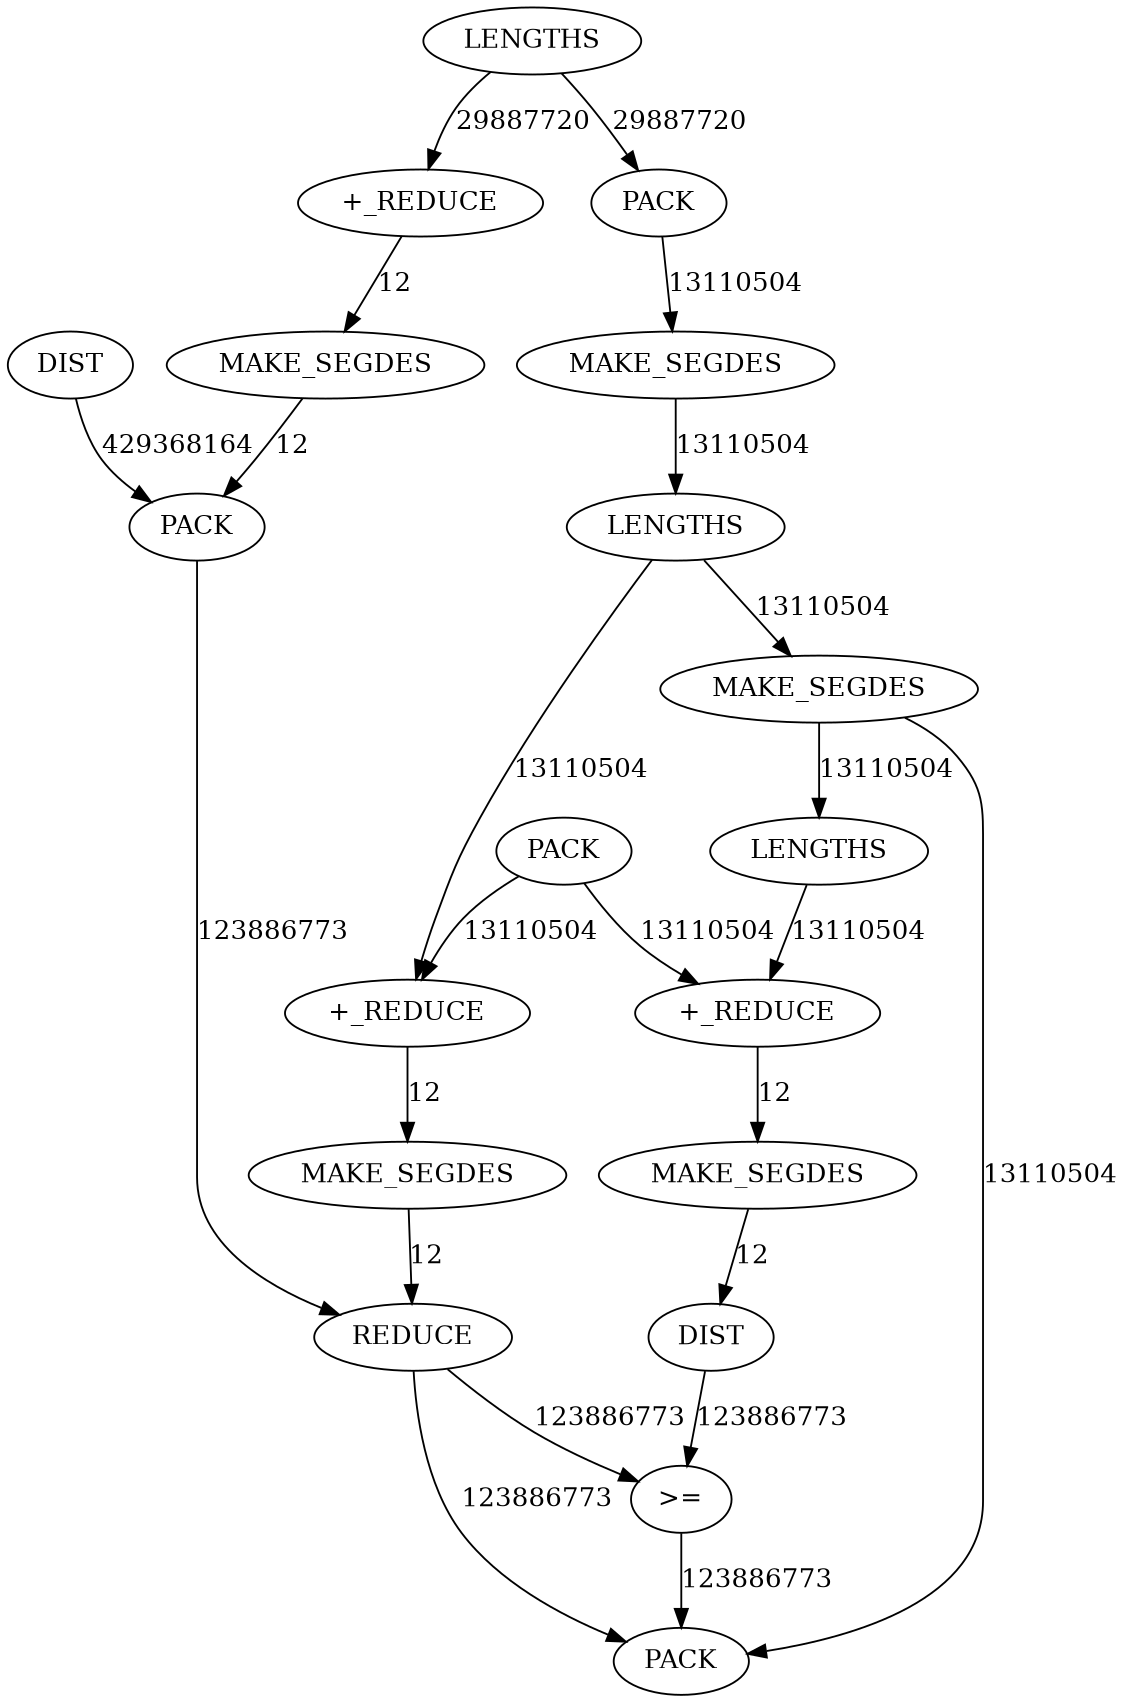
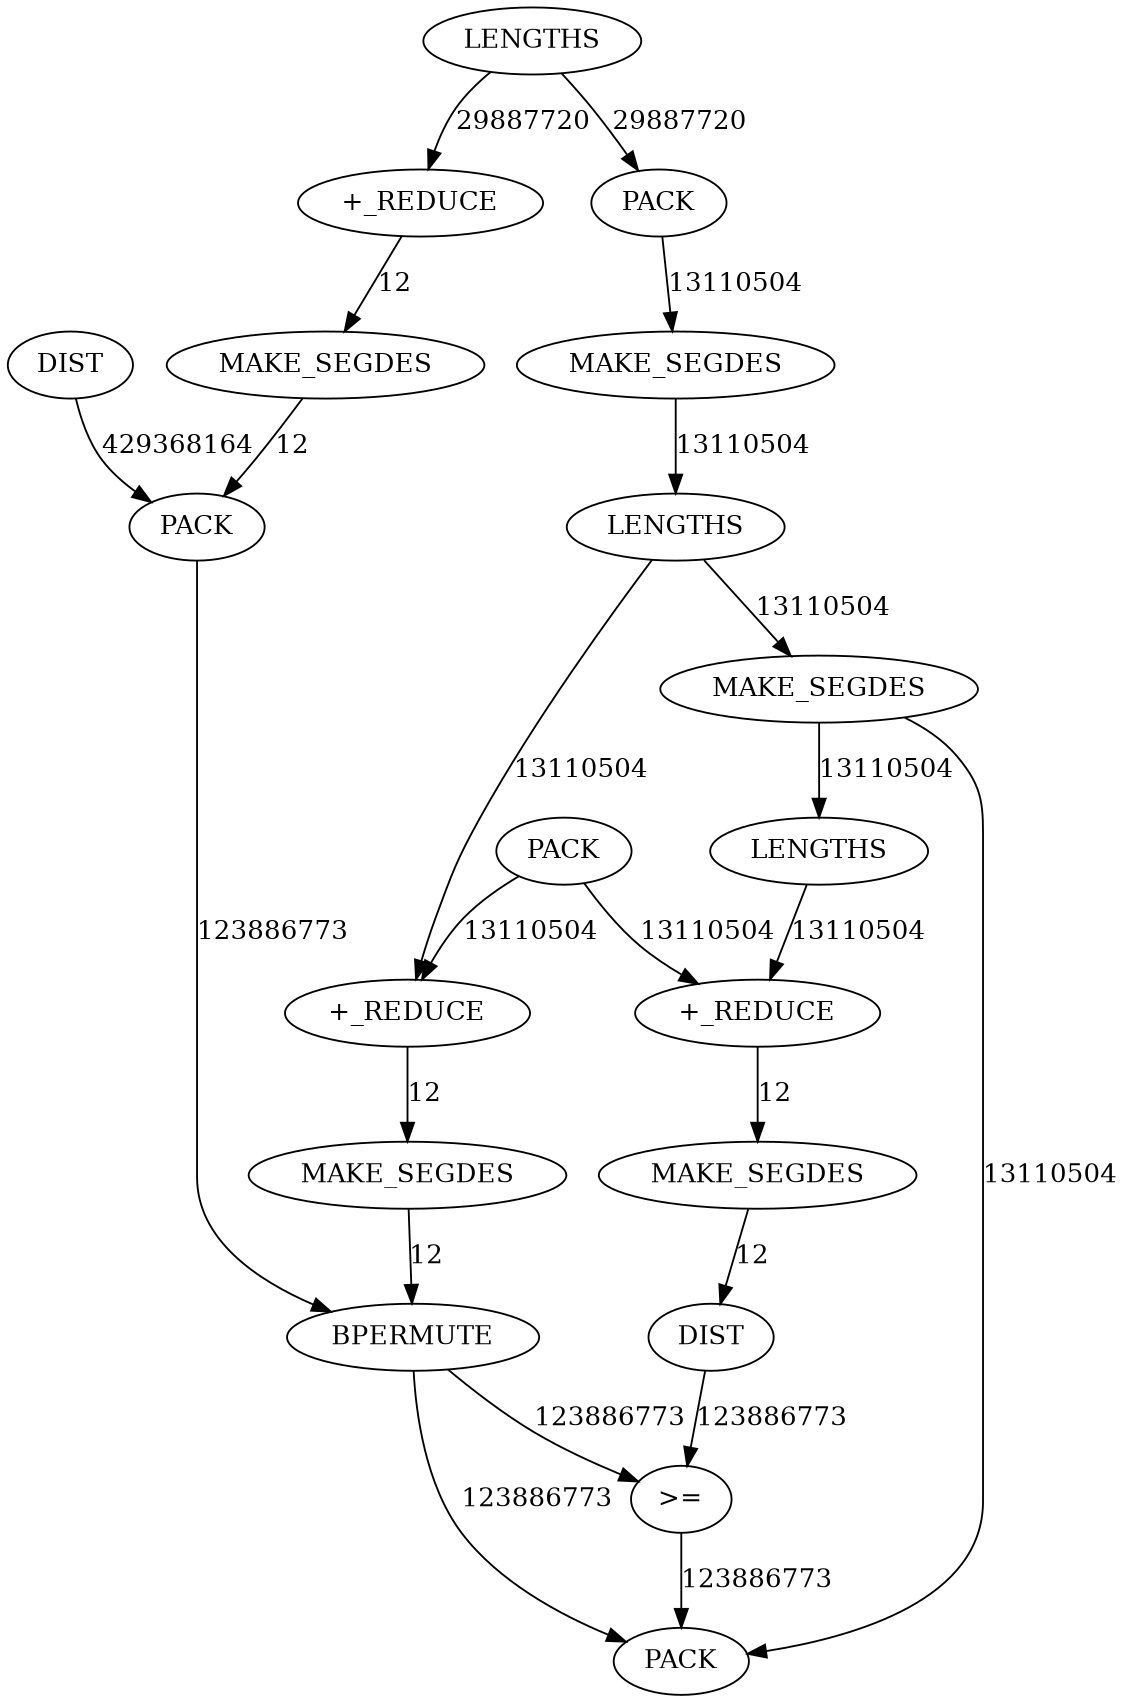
(413, 1337) -> (413, 1337)
